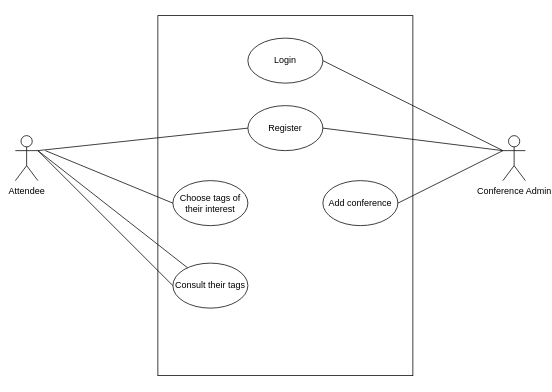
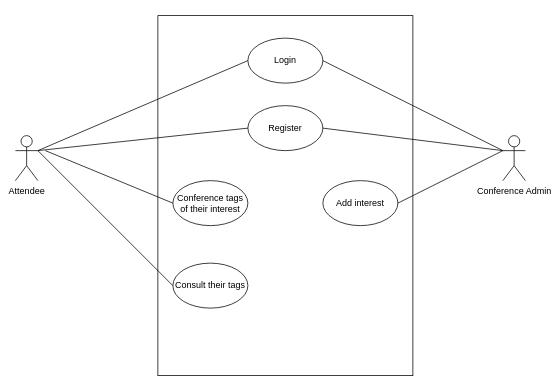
(210, 203) -> (210, 203)
(360, 203) -> (360, 203)
(117, 212) -> (145, 105)
